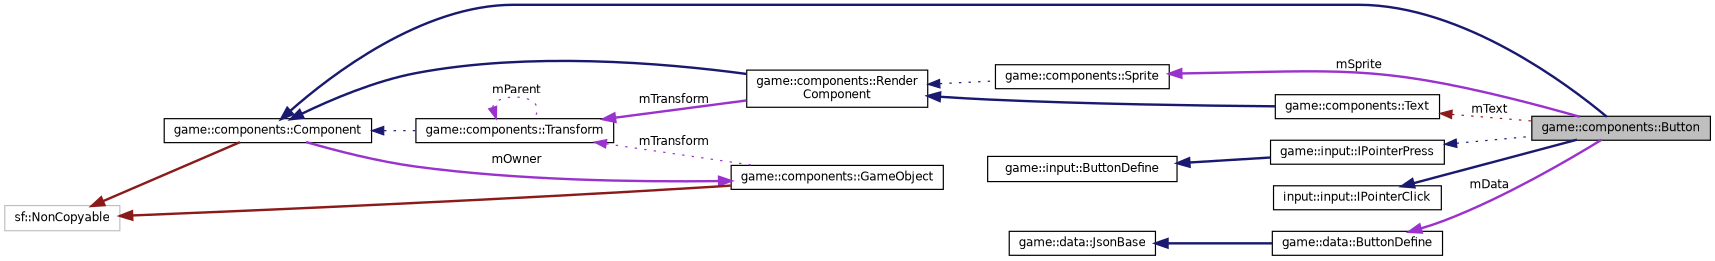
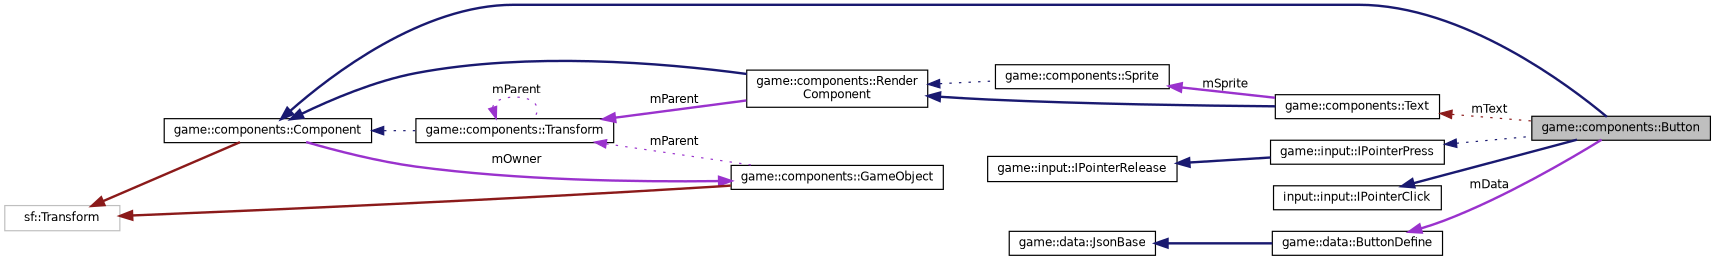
(1383, 75) -> (1228, 93)
(672, 100) -> (672, 100)
(672, 142) -> (672, 142)
(1082, 169) -> (1082, 169)
(62, 218) -> (62, 218)
